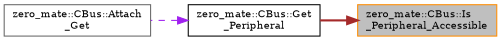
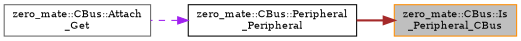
(254, 20) -> (272, 20)
(427, 20) -> (455, 20)
